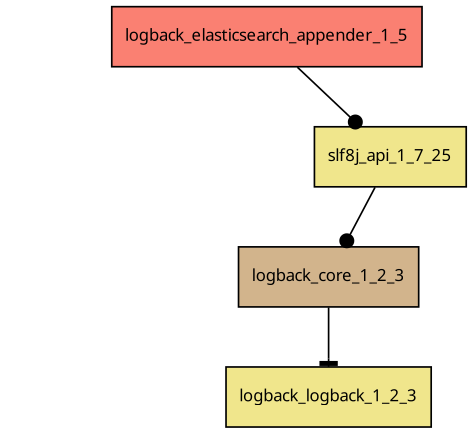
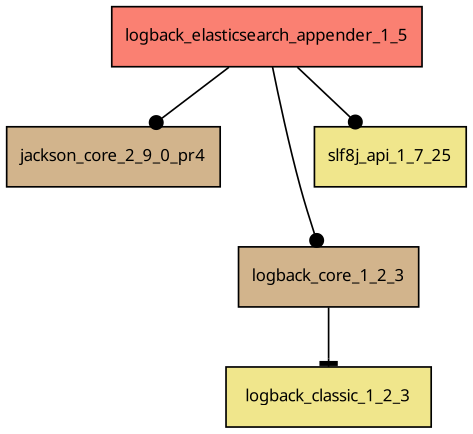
none -> (113, 157)
(363, 211) -> (291, 151)
(329, 397) -> (329, 397)
